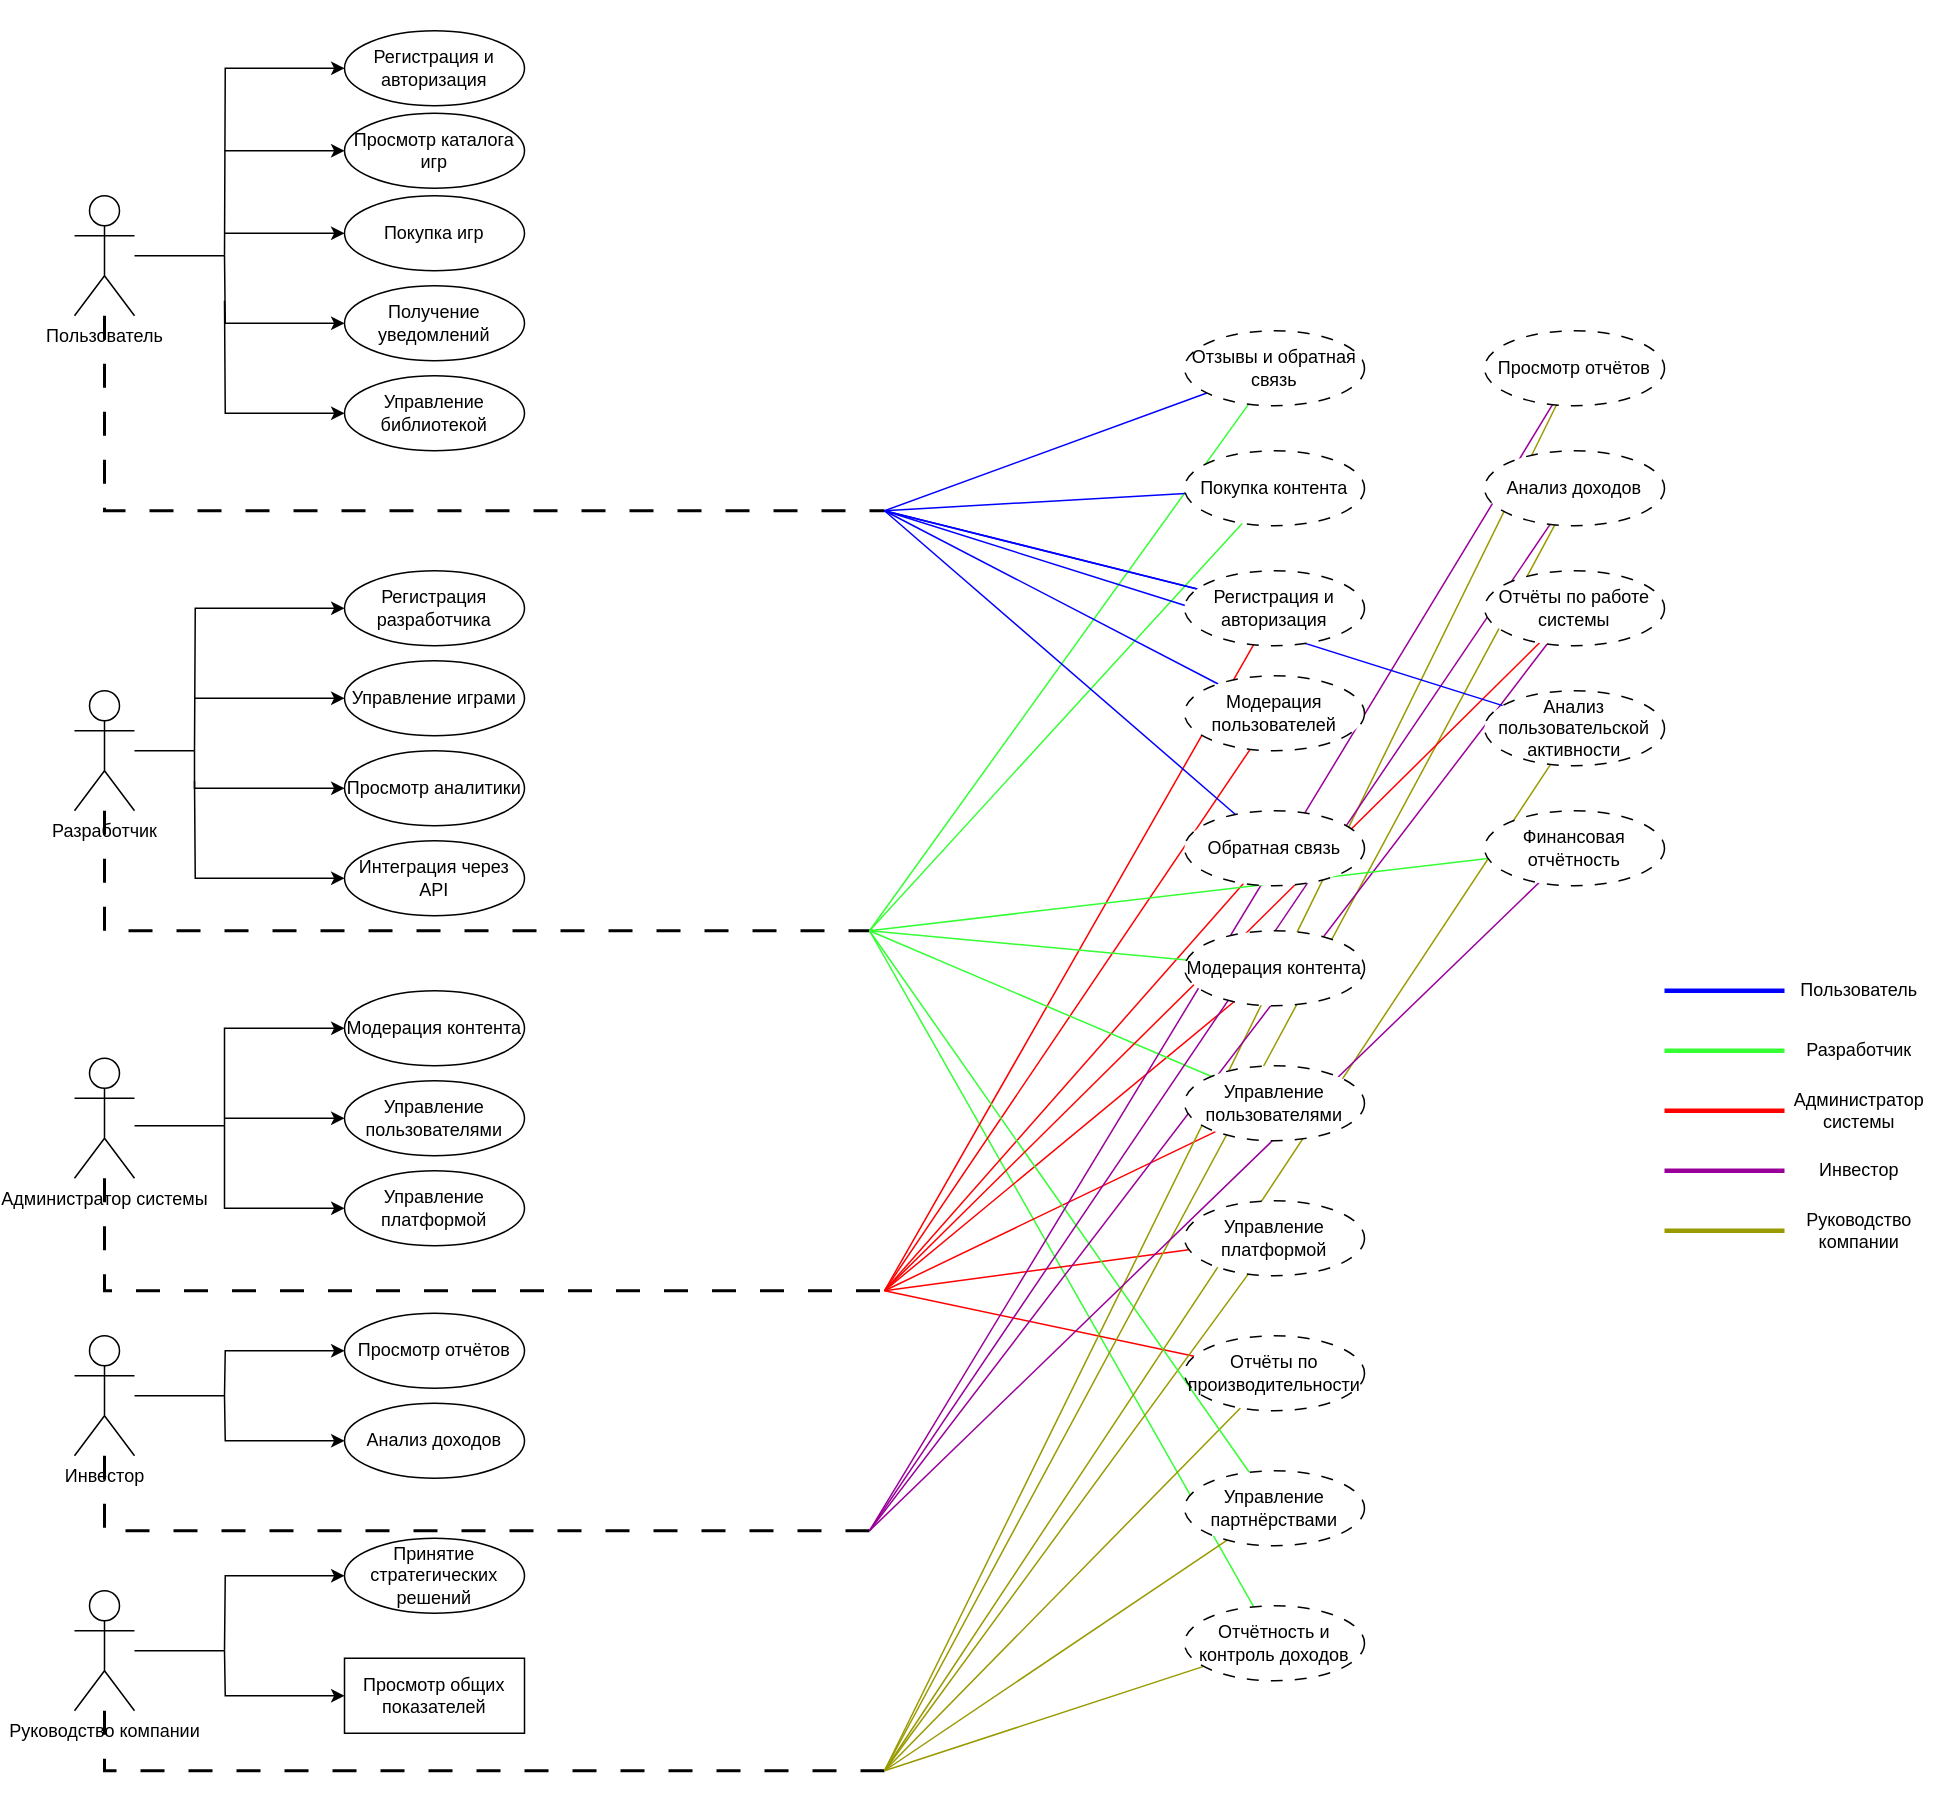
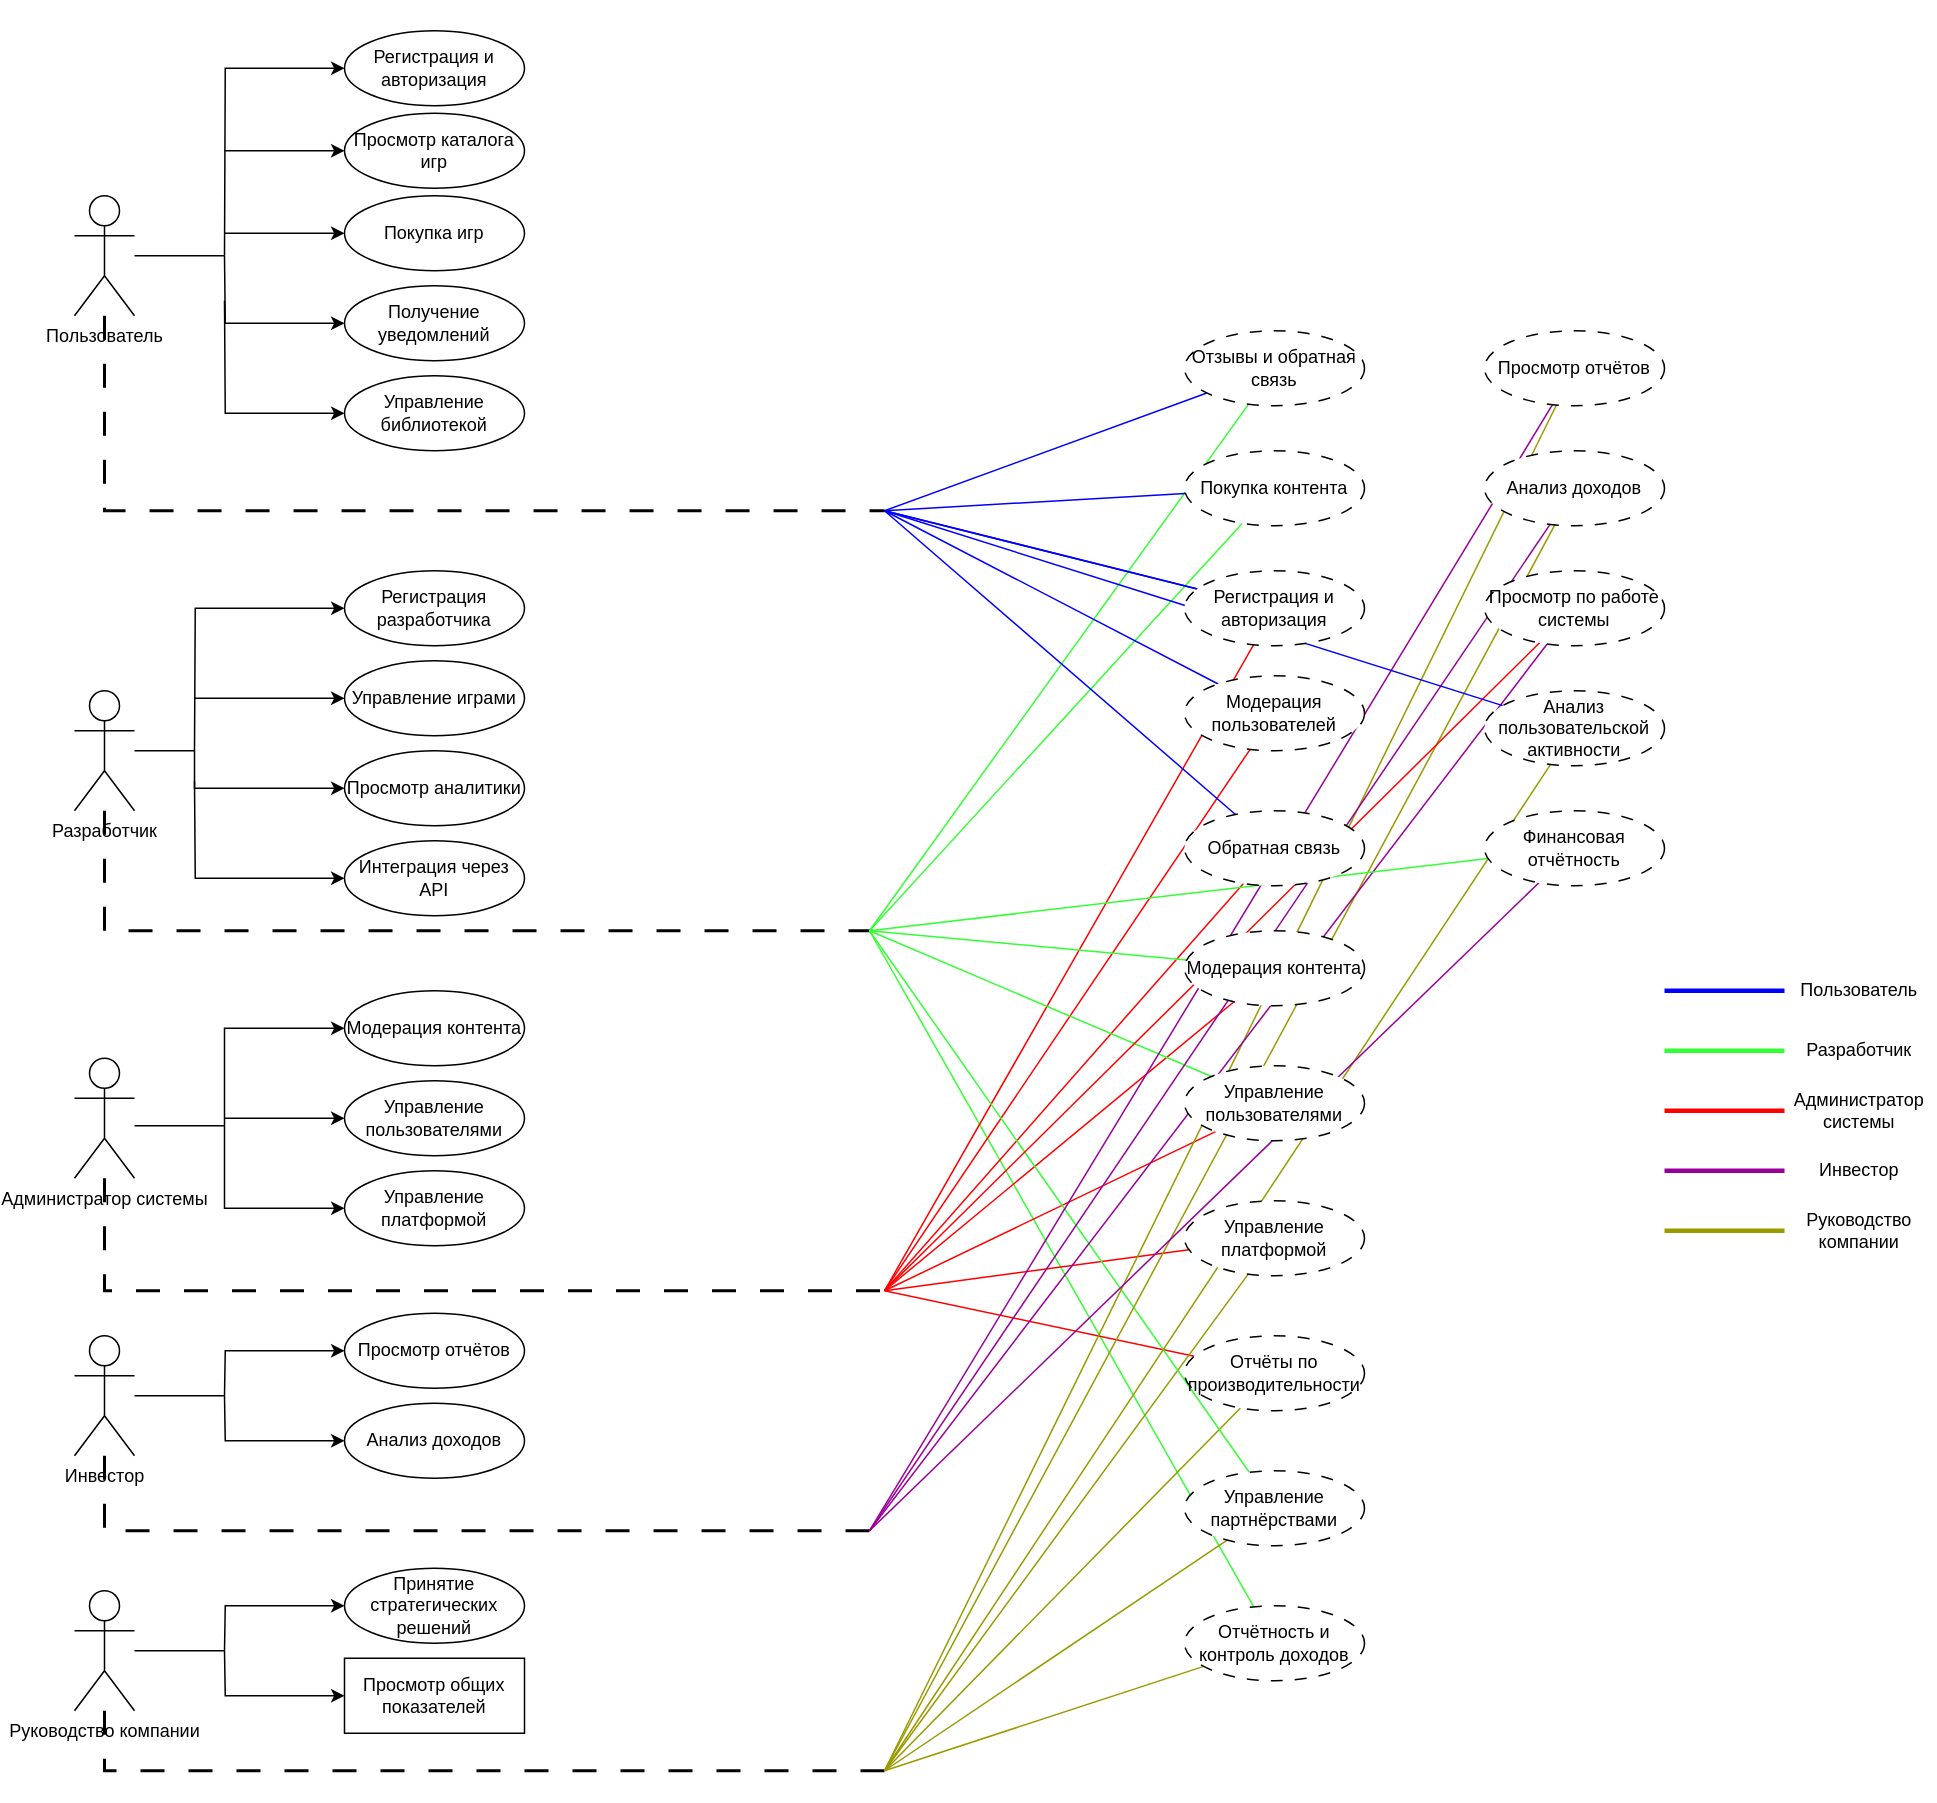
(1574, 608) -> (1574, 608)
(434, 1576) -> (434, 1606)
